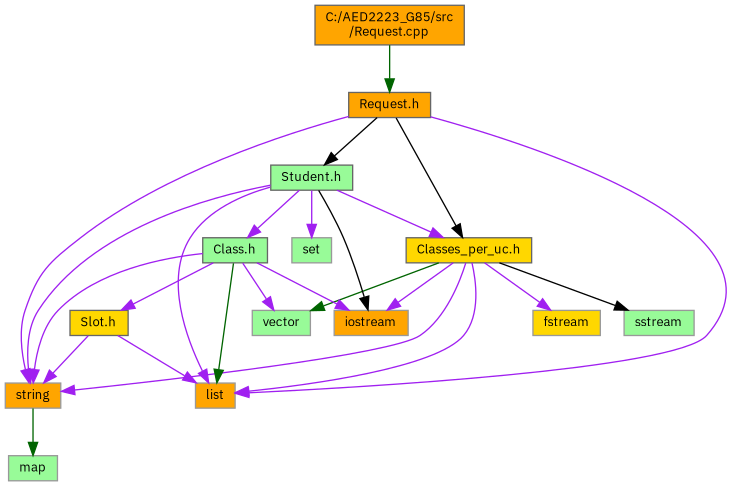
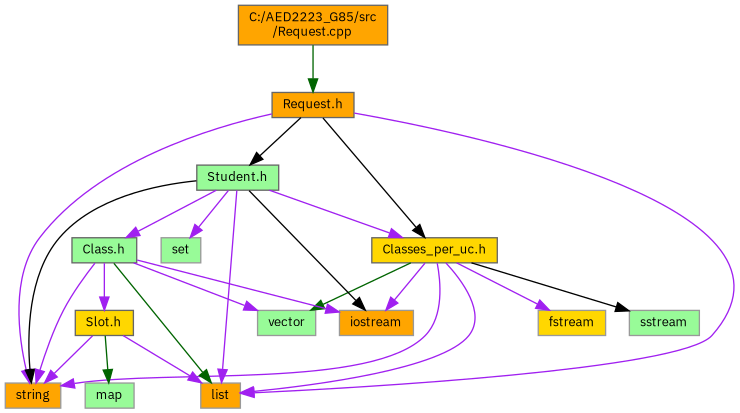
(115, 240) -> (64, 233)
(33, 425) -> (106, 353)
